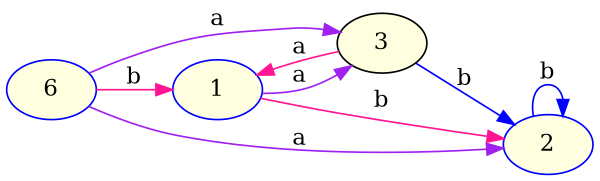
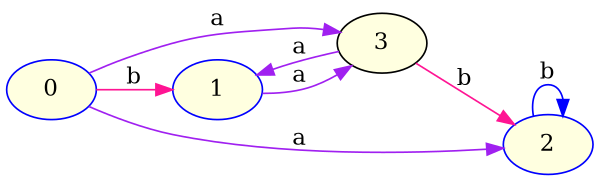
(306, 59) -> (306, 59)
(458, 89) -> (458, 89)
(51, 90) -> (51, 90)
(374, 119) -> none
